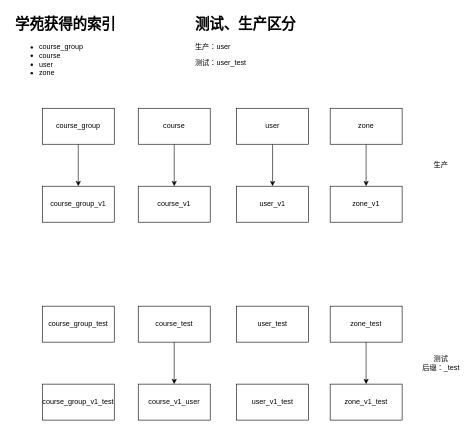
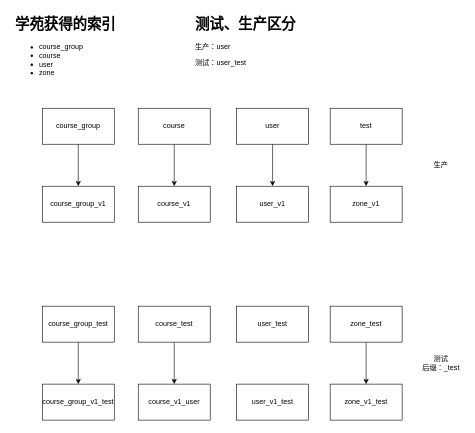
(366, 126) -> (366, 126)
none -> (78, 378)
